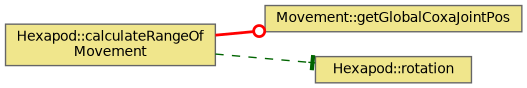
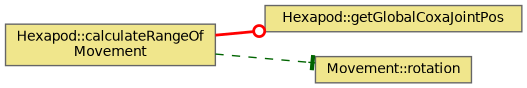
(393, 19) -> (393, 19)
(393, 70) -> (393, 70)
